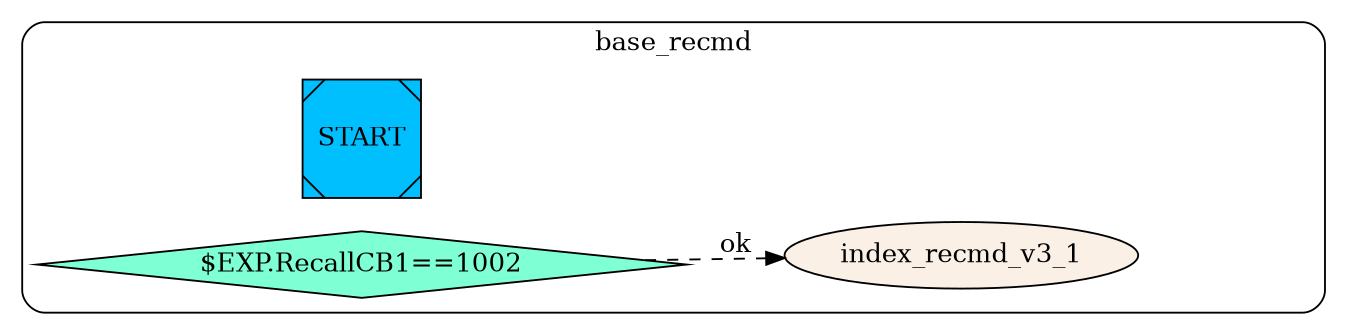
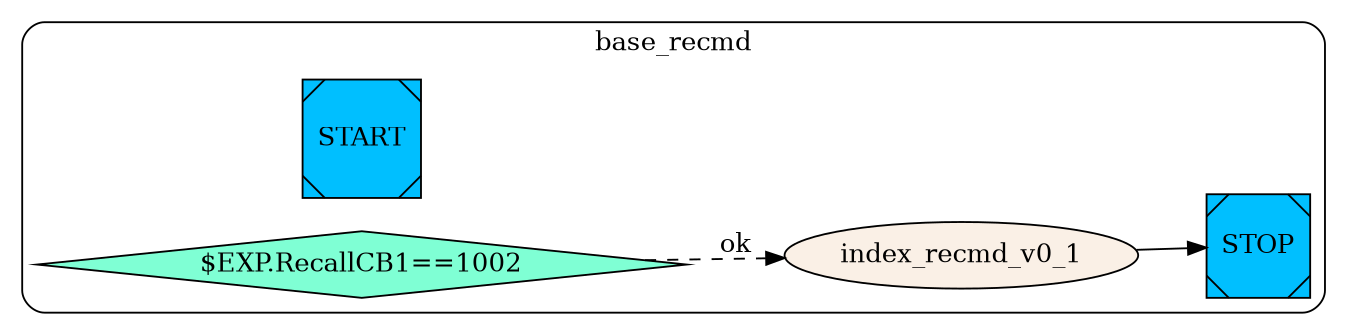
none -> (1258, 246)
(961, 255) -> (961, 255)
